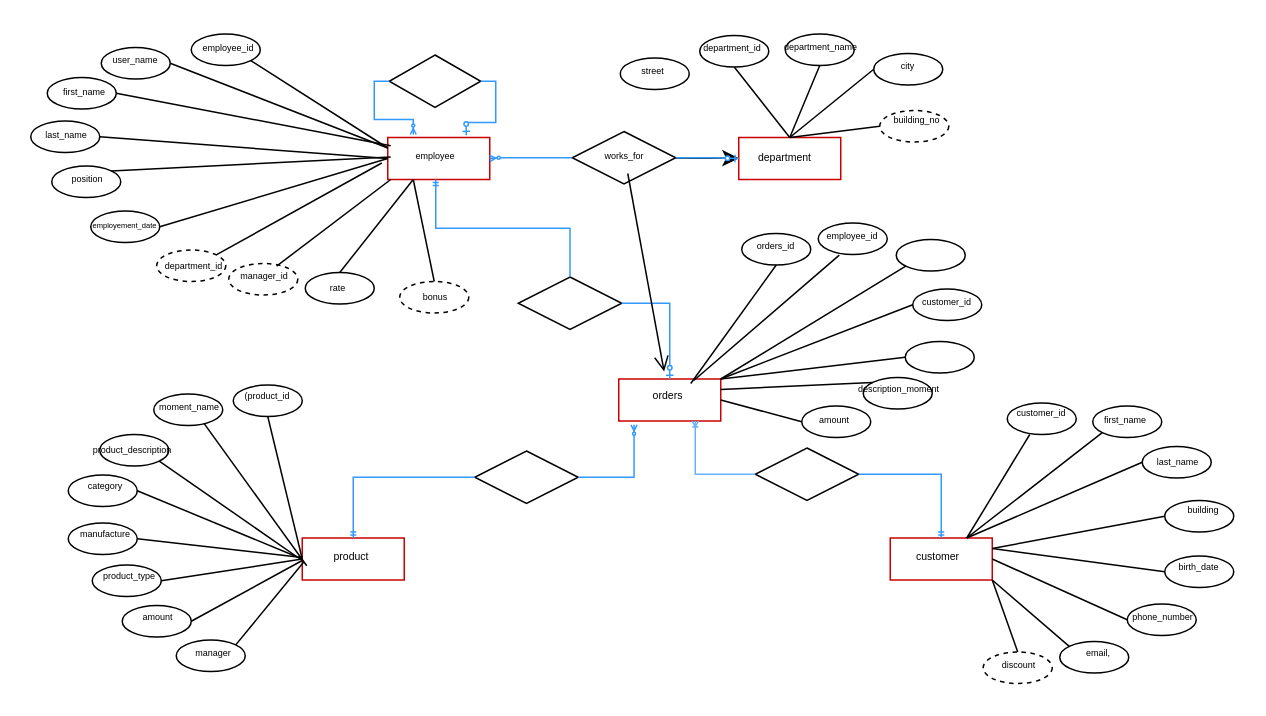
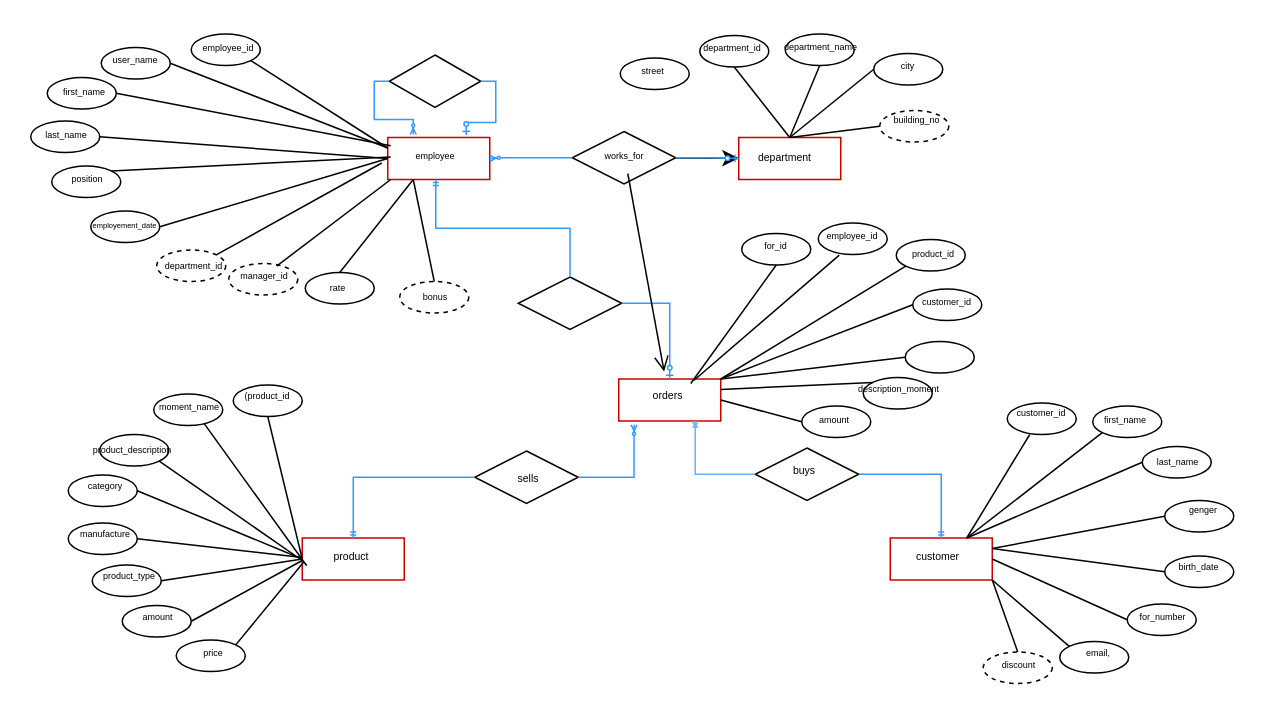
(776, 247) -> (776, 247)
none -> (934, 254)
none -> (805, 469)
none -> (529, 476)
(1204, 511) -> (1204, 511)
(1163, 617) -> (1163, 617)
(214, 653) -> (214, 653)
